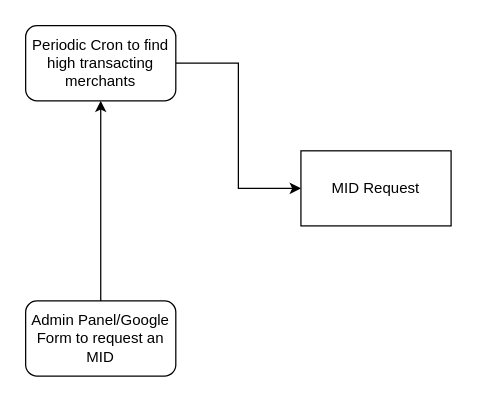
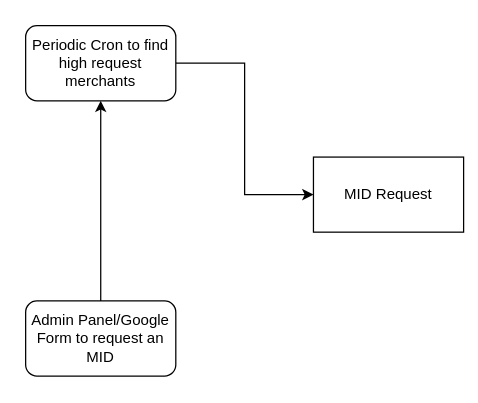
(101, 63) -> (101, 63)
(376, 188) -> (388, 194)
